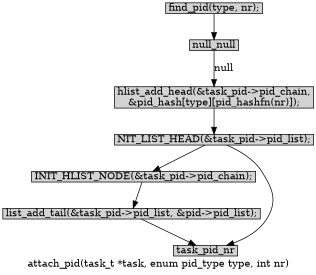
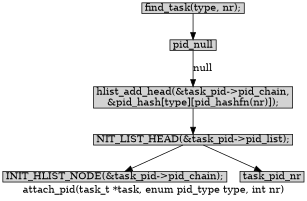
(214, 8) -> (193, 8)
(214, 45) -> (193, 45)
(132, 214) -> none
